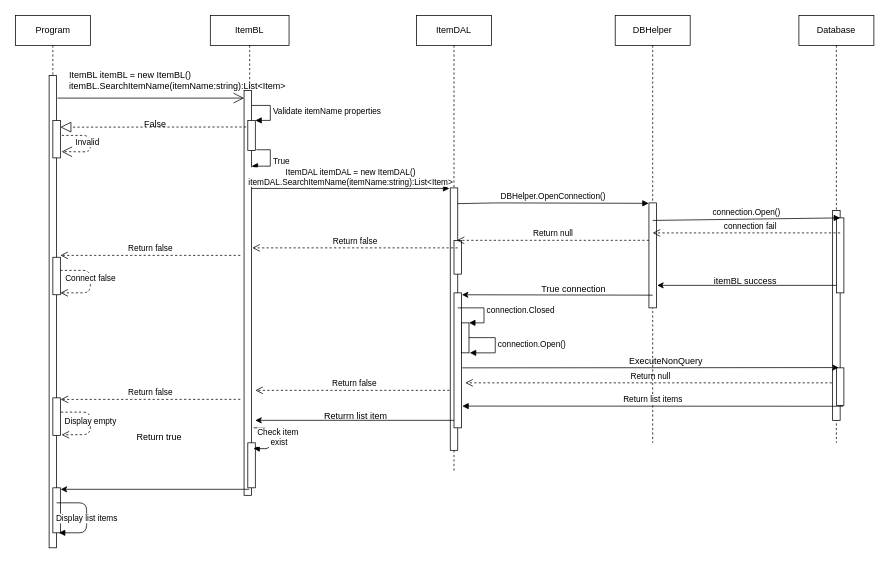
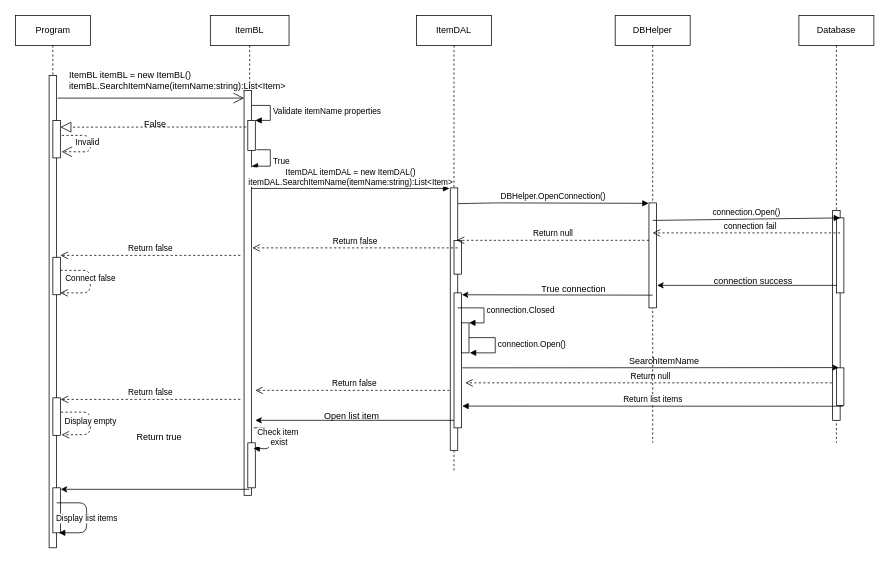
(747, 282) -> (757, 282)
(667, 362) -> (665, 362)
(361, 417) -> (354, 417)
